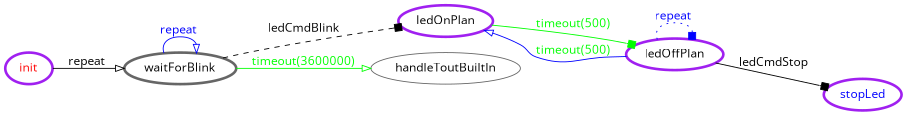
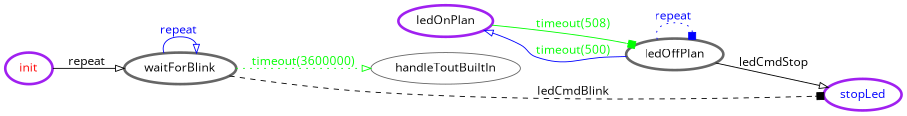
(573, 24) -> (573, 24)
(308, 42) -> (522, 98)
(675, 54) -> (675, 54)
(299, 68) -> (299, 68)
(767, 74) -> (767, 74)
